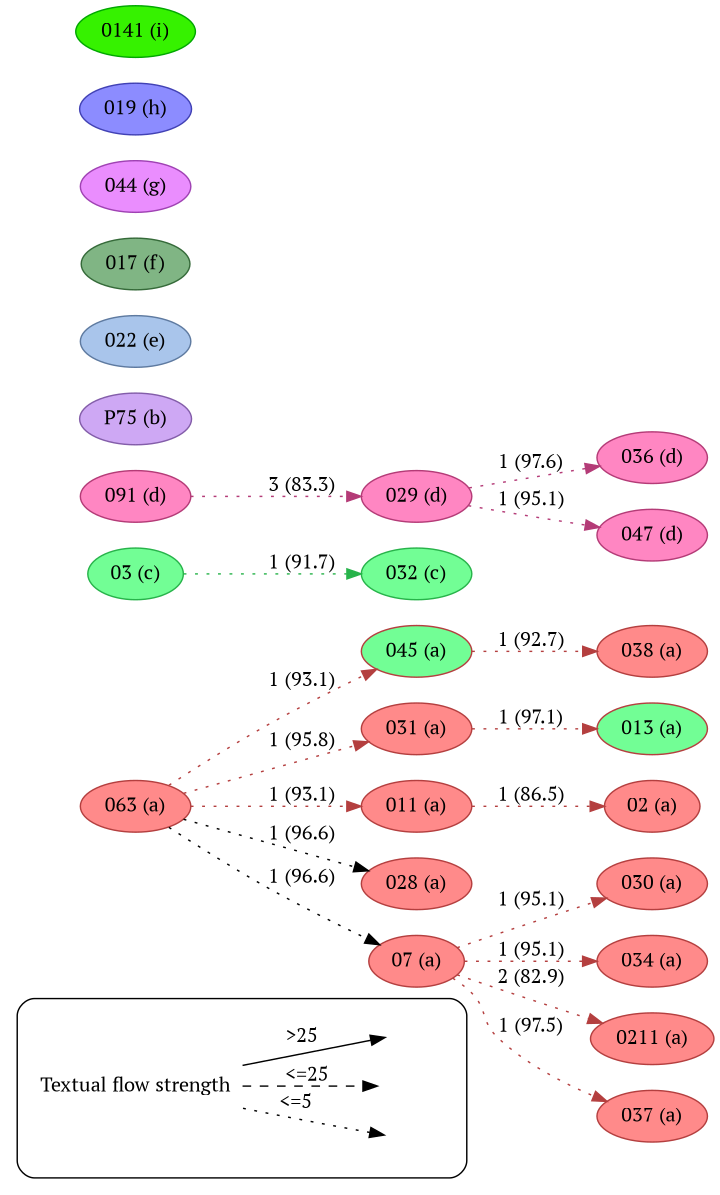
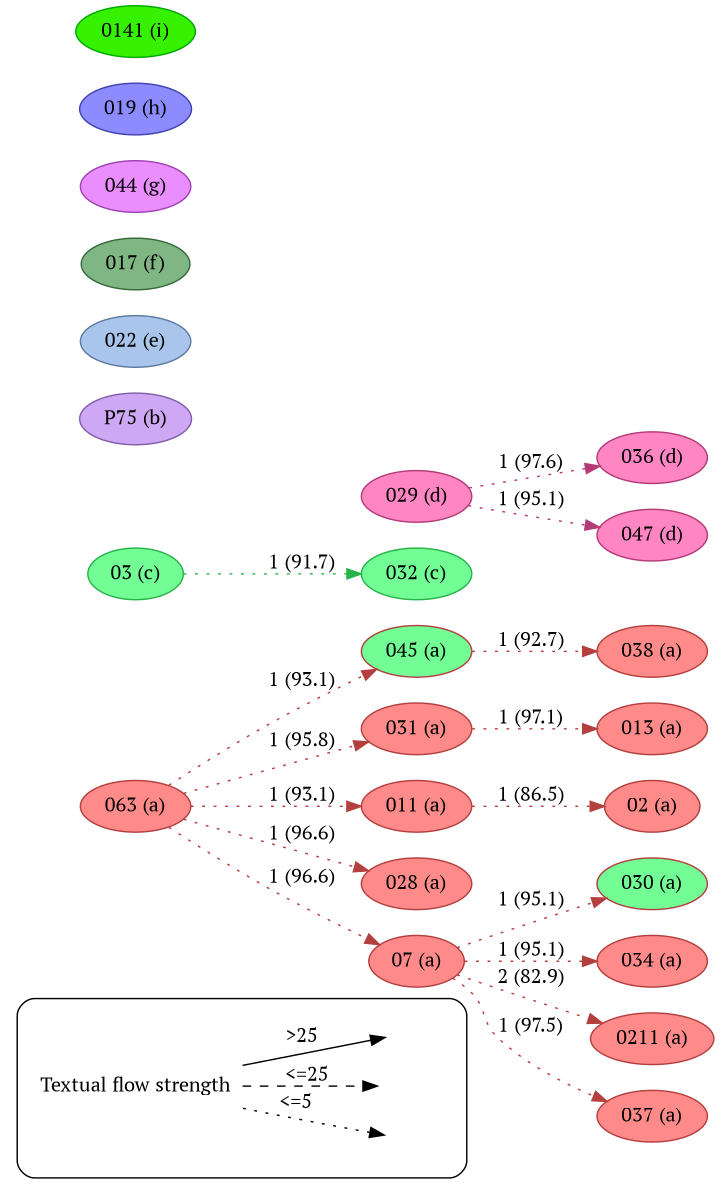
(136, 496) -> none
(652, 729) -> (652, 729)
(269, 843) -> (269, 843)
(652, 884) -> (652, 884)
(266, 887) -> (266, 887)
